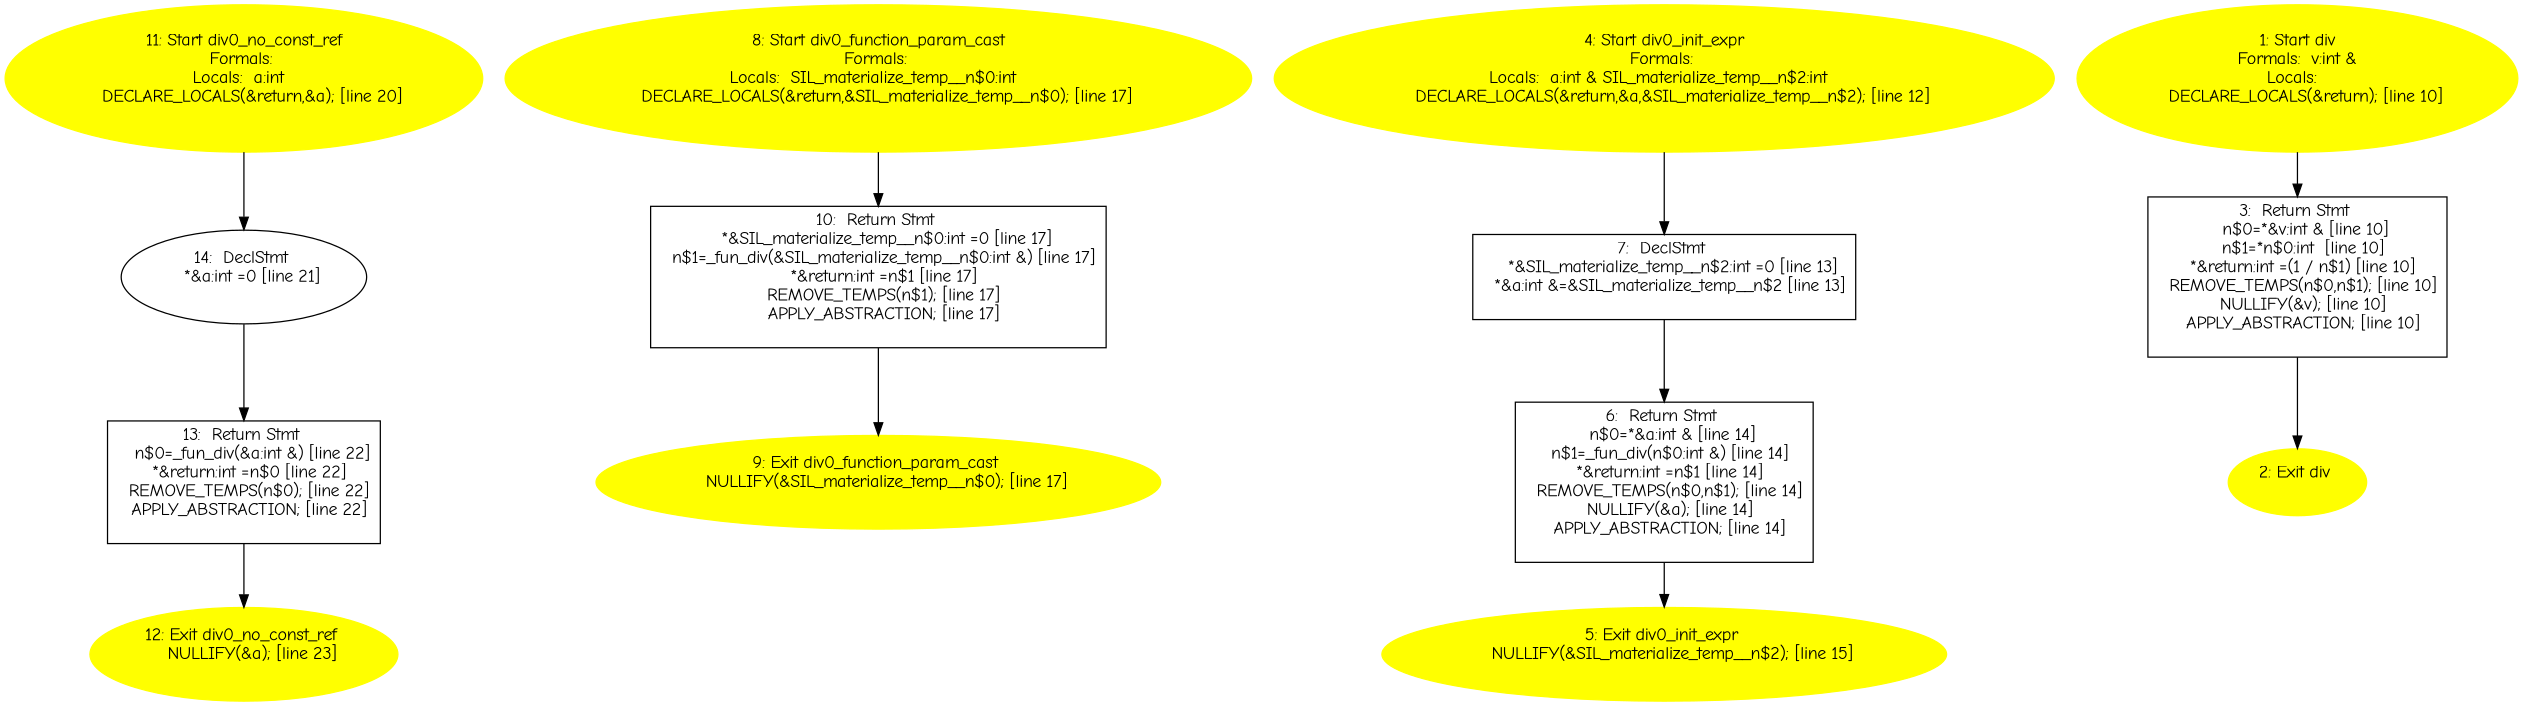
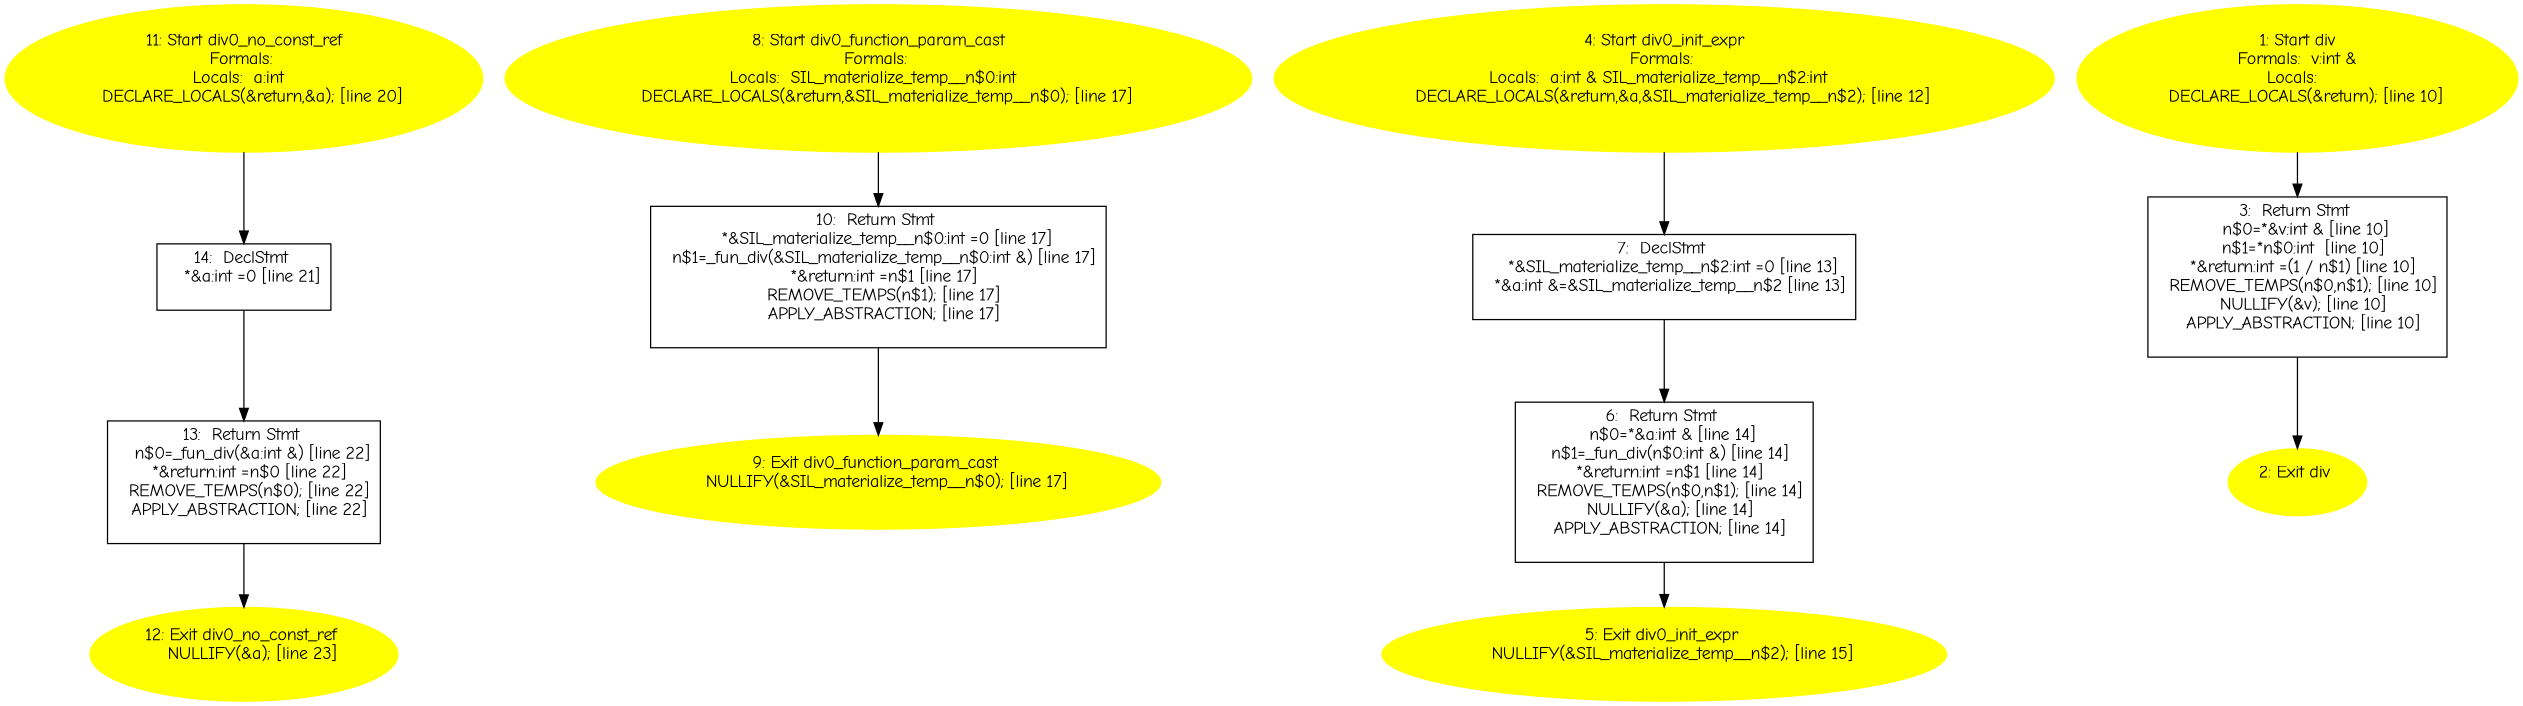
(244, 277) -> (244, 277)
